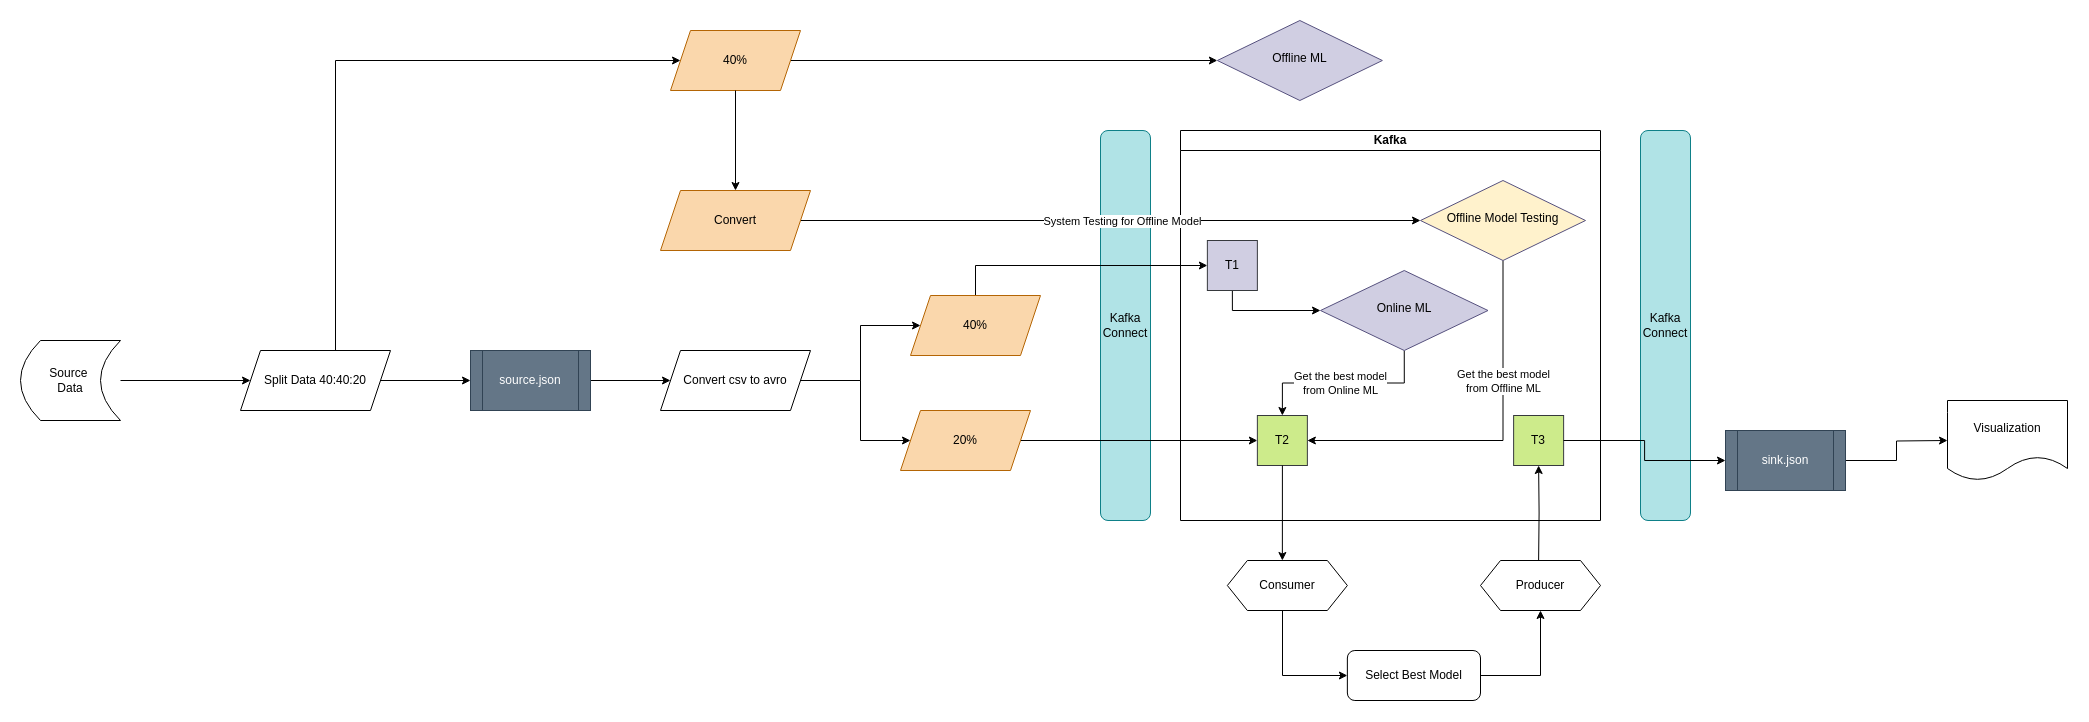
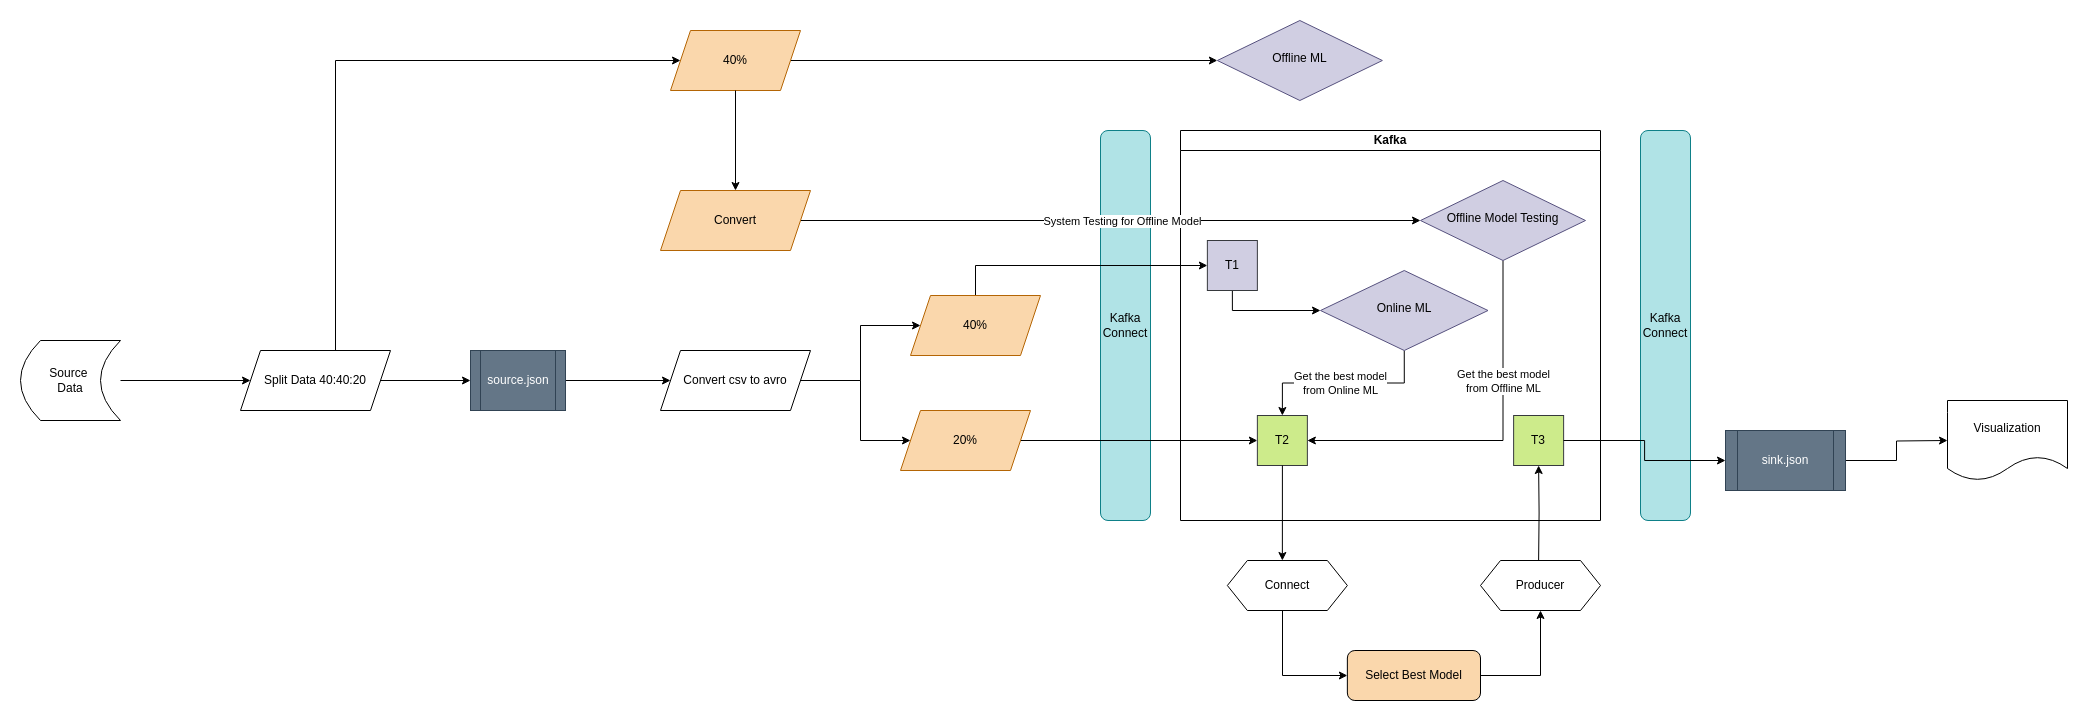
(1503, 221) -> (1503, 221)
(531, 381) -> (518, 381)
(1288, 586) -> (1288, 586)
(1414, 676) -> (1414, 676)
